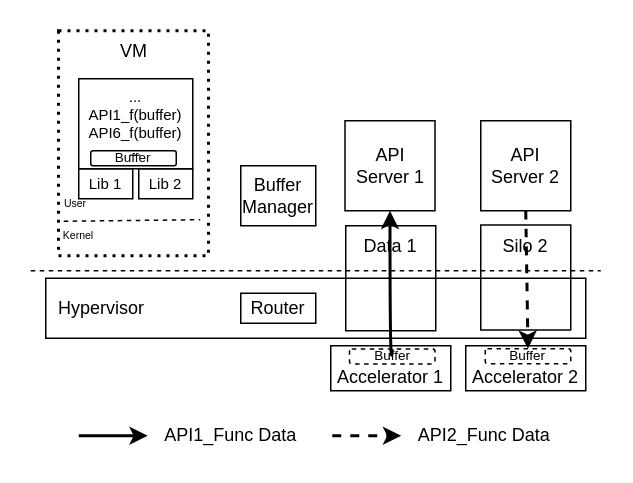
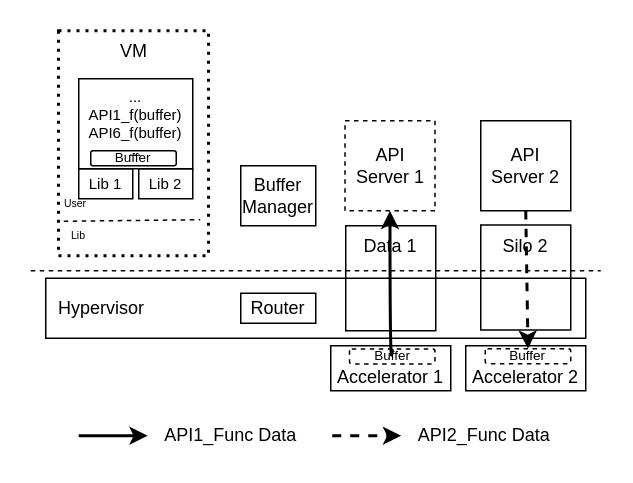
(390, 166) -> (390, 166)
(79, 236) -> (79, 236)
